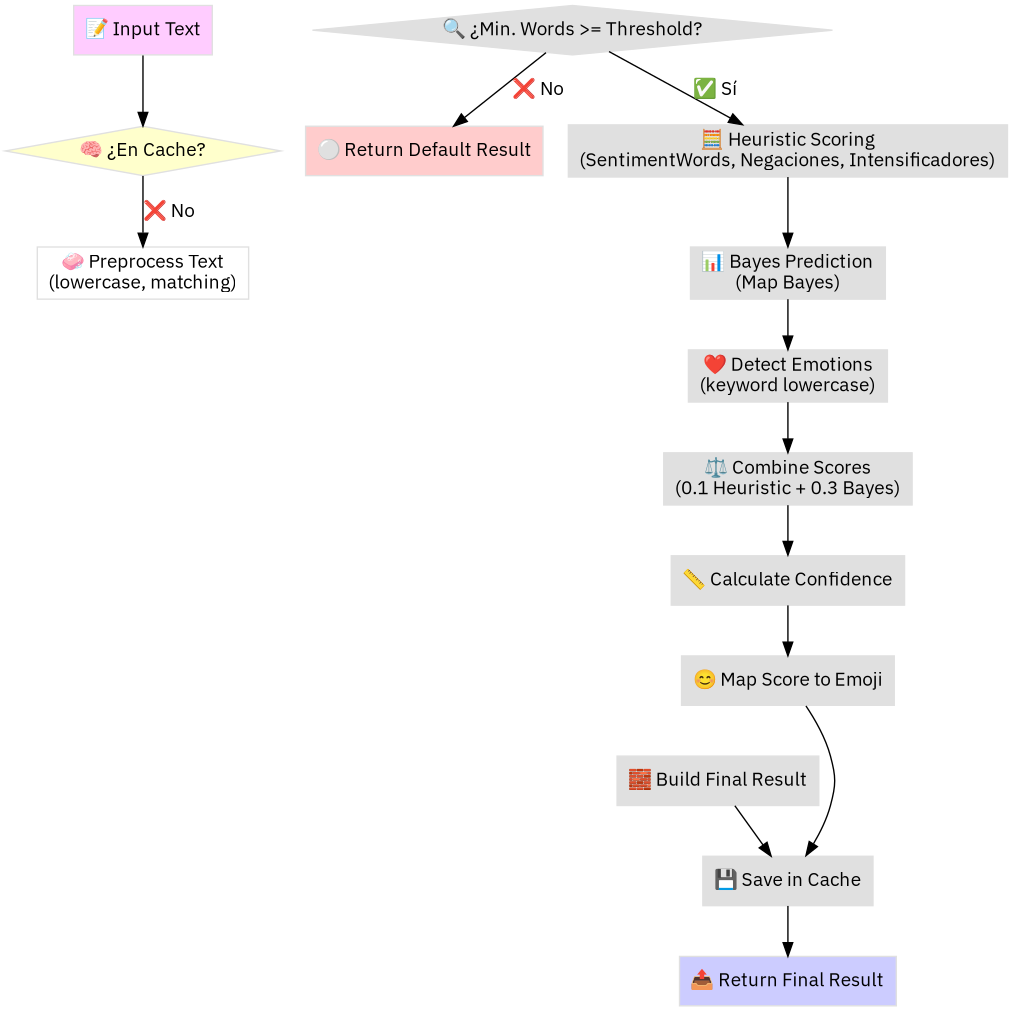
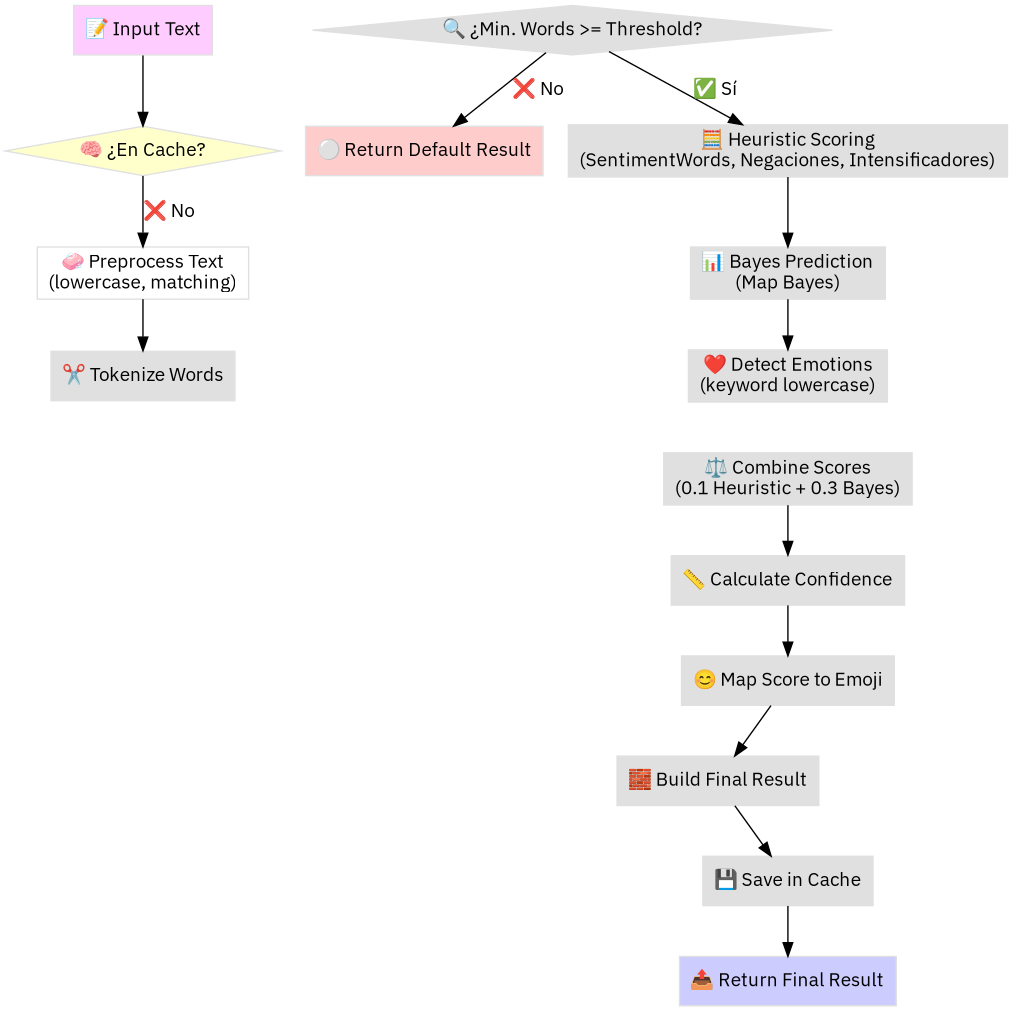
none -> (143, 376)
(788, 420) -> none
(834, 774) -> (757, 725)
